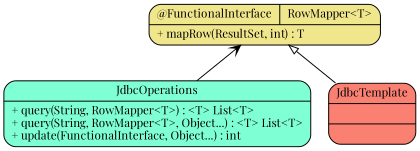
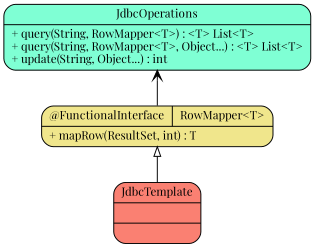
(215, 66) -> (157, 93)
(127, 136) -> (90, 60)
